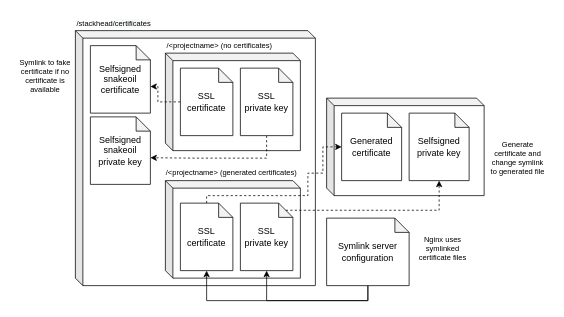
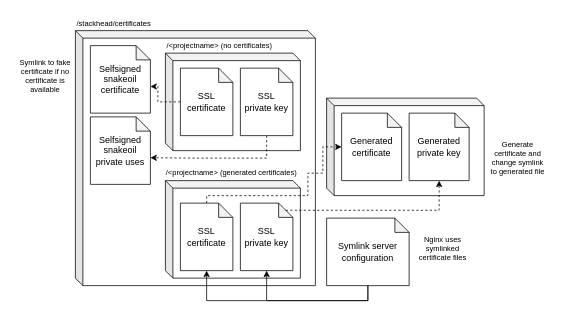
(439, 147) -> (439, 147)
(120, 150) -> (120, 150)
